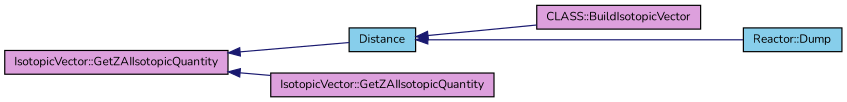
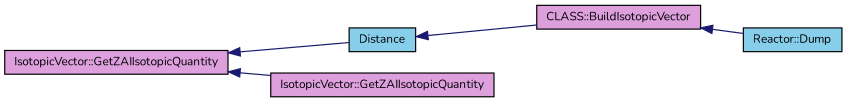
(586, 40) -> (728, 31)
